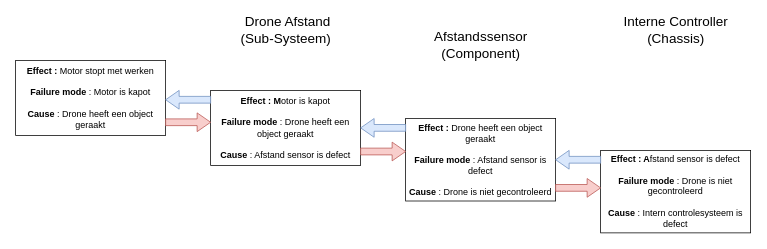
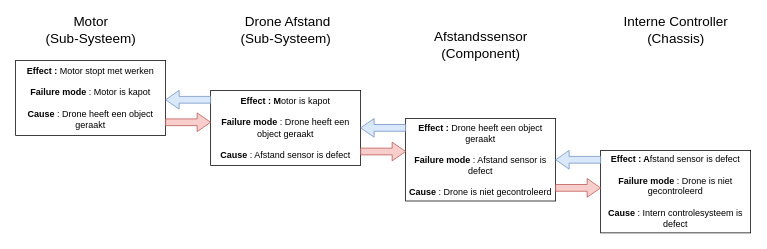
none -> (90, 30)
